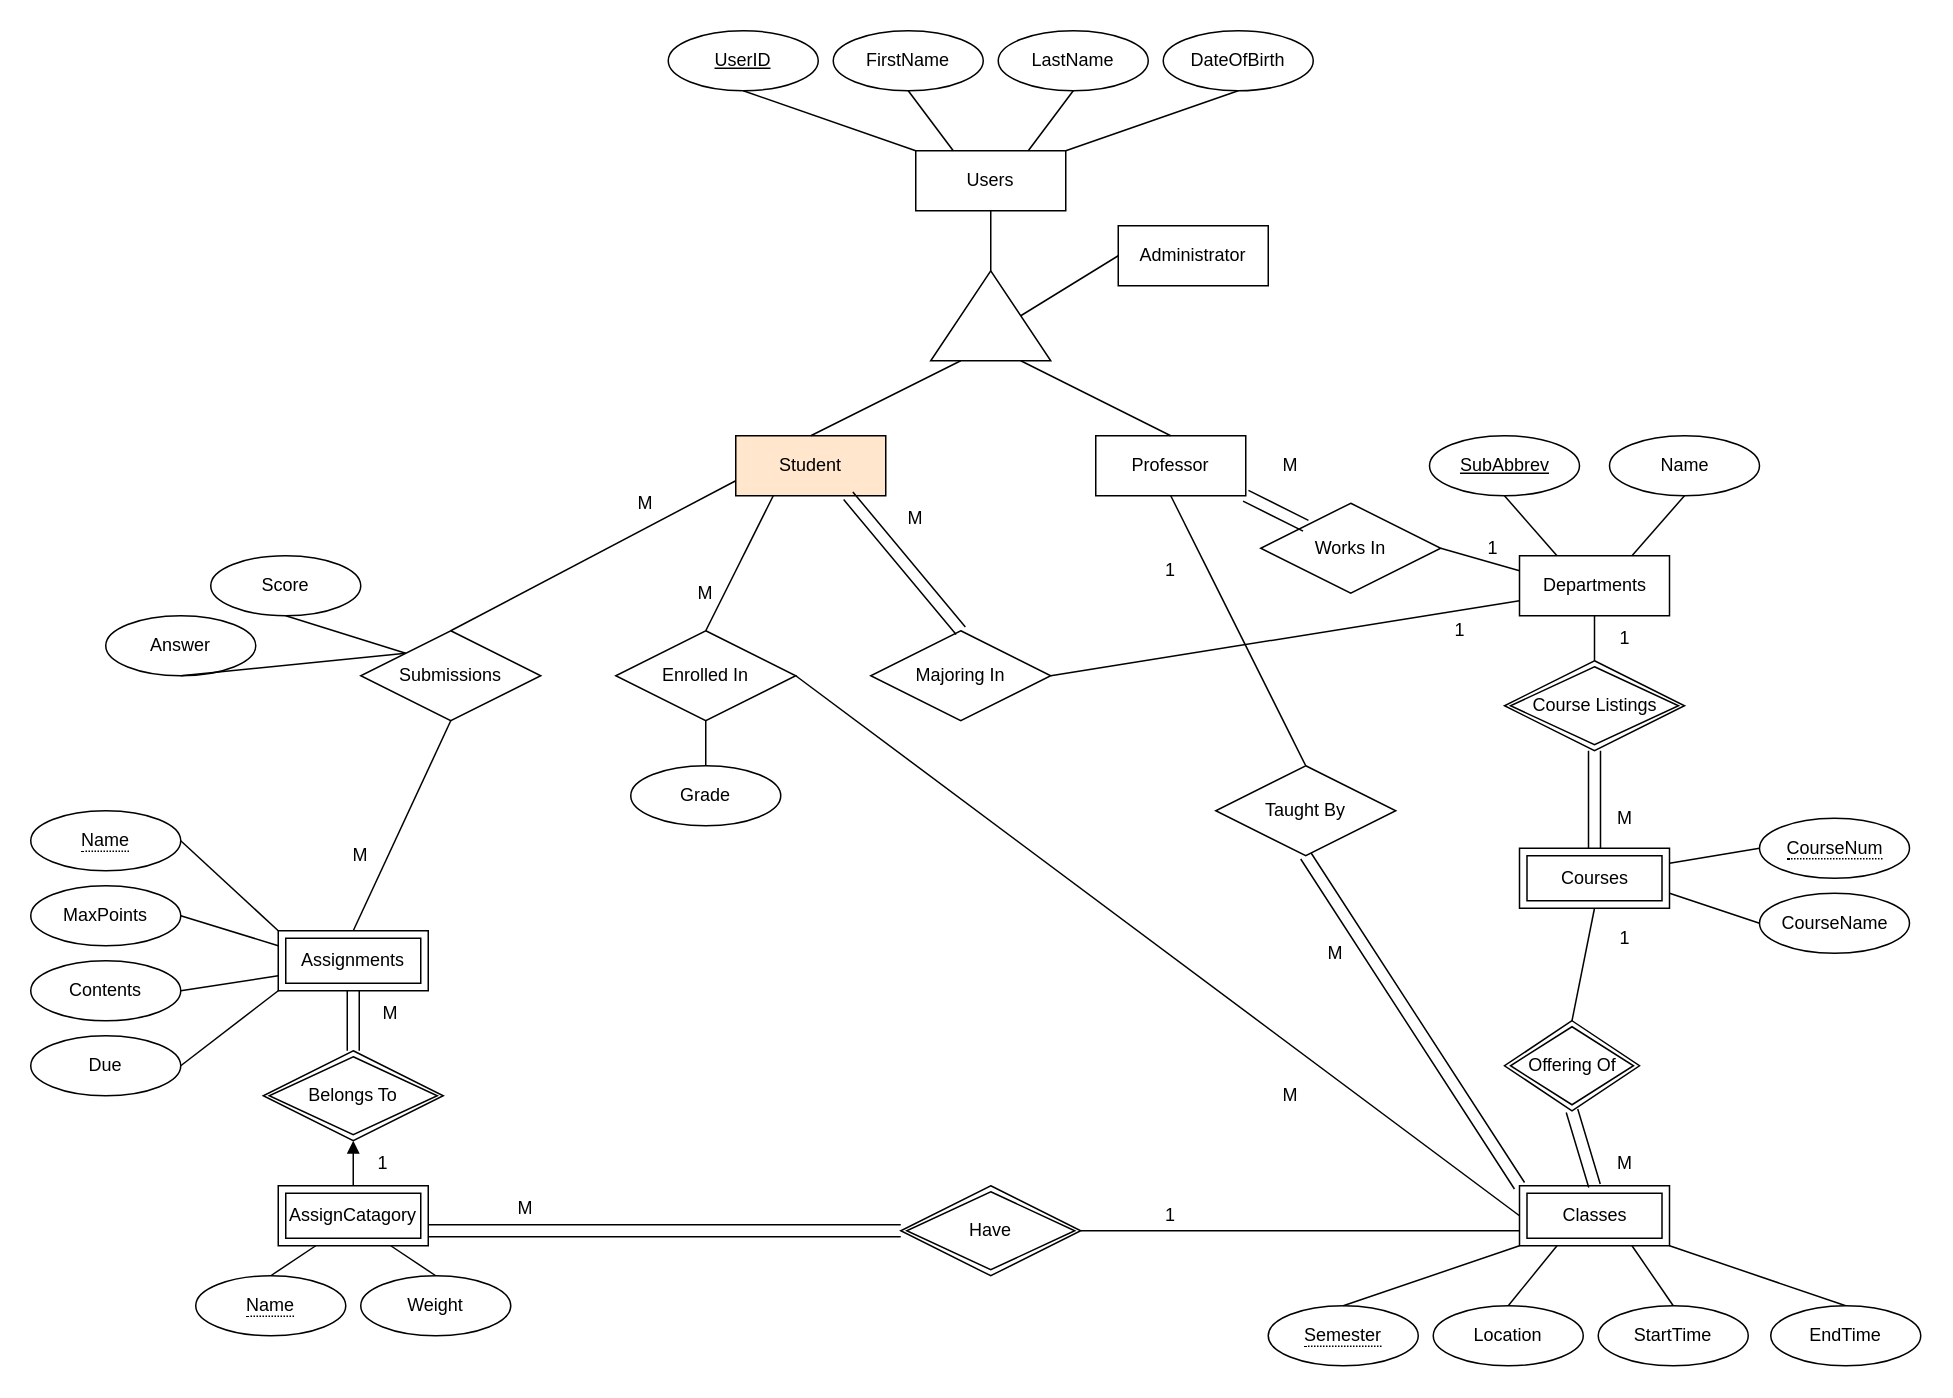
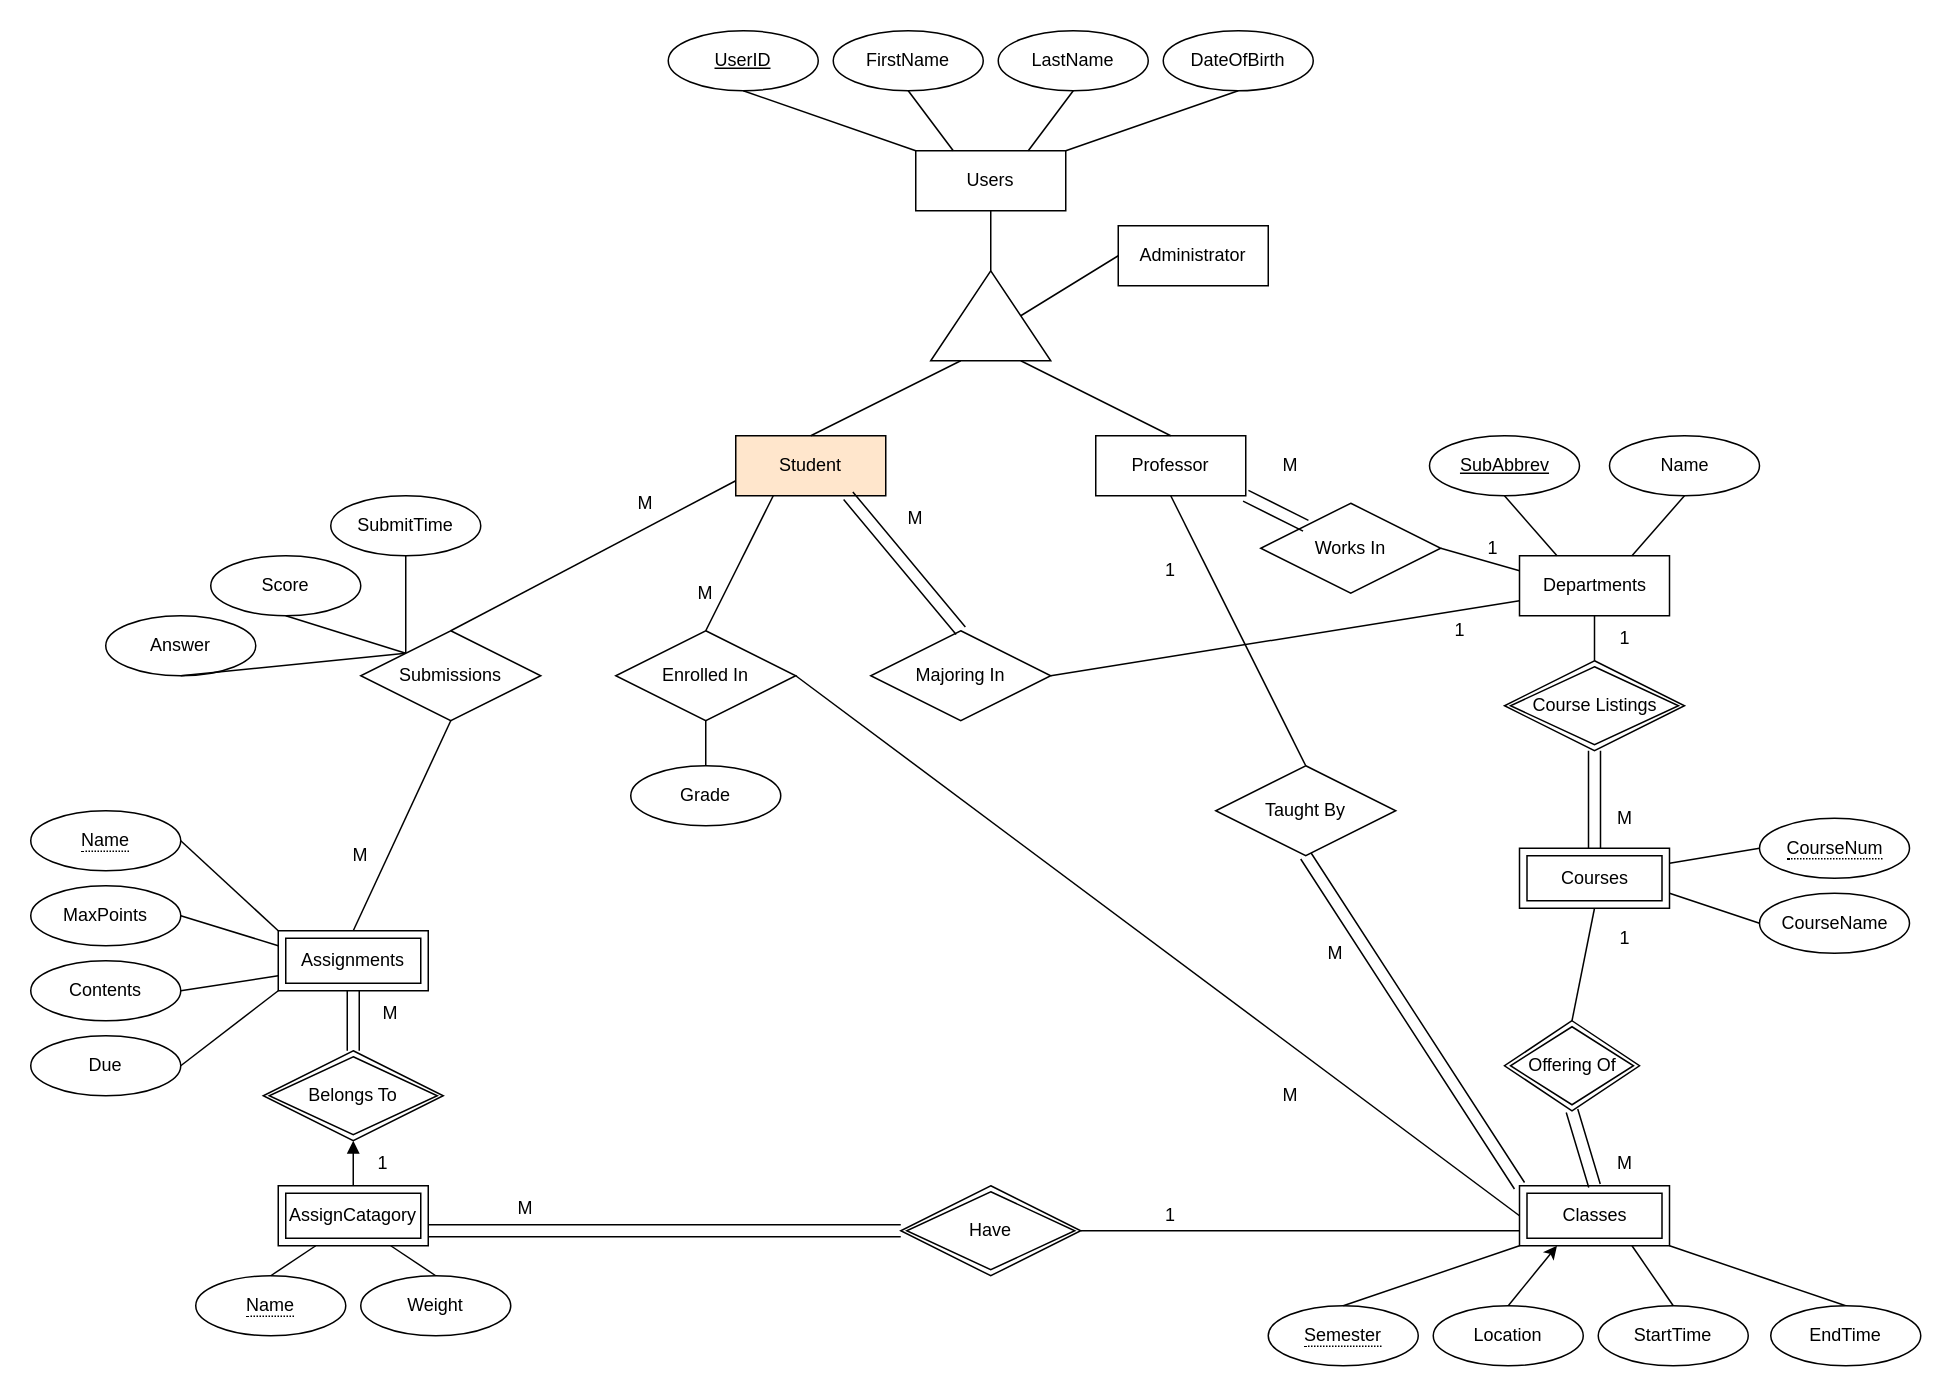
none -> (406, 526)
none -> (406, 605)
(1553, 1251) -> (1550, 1255)
